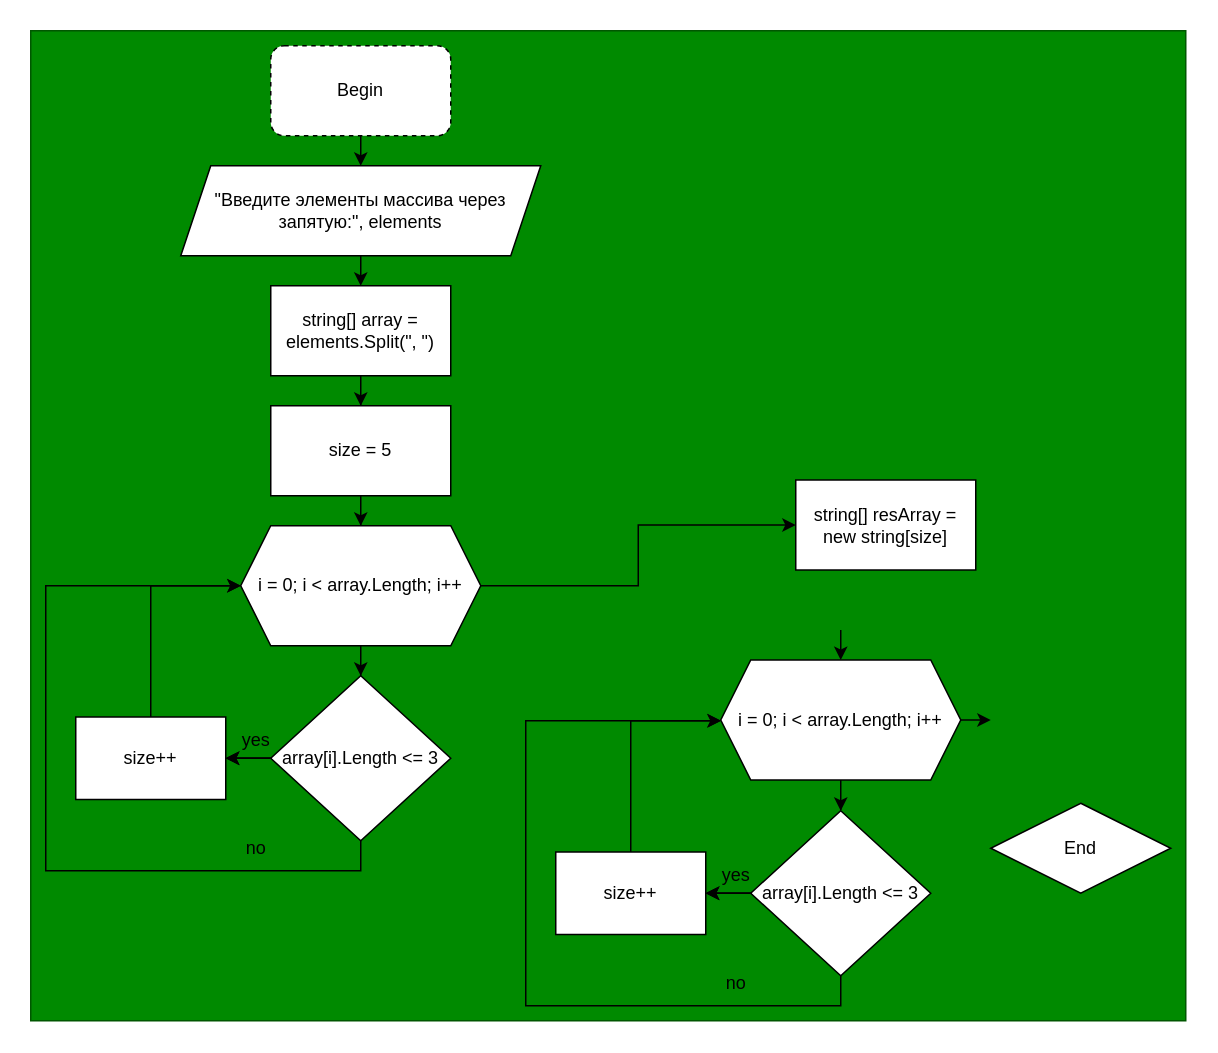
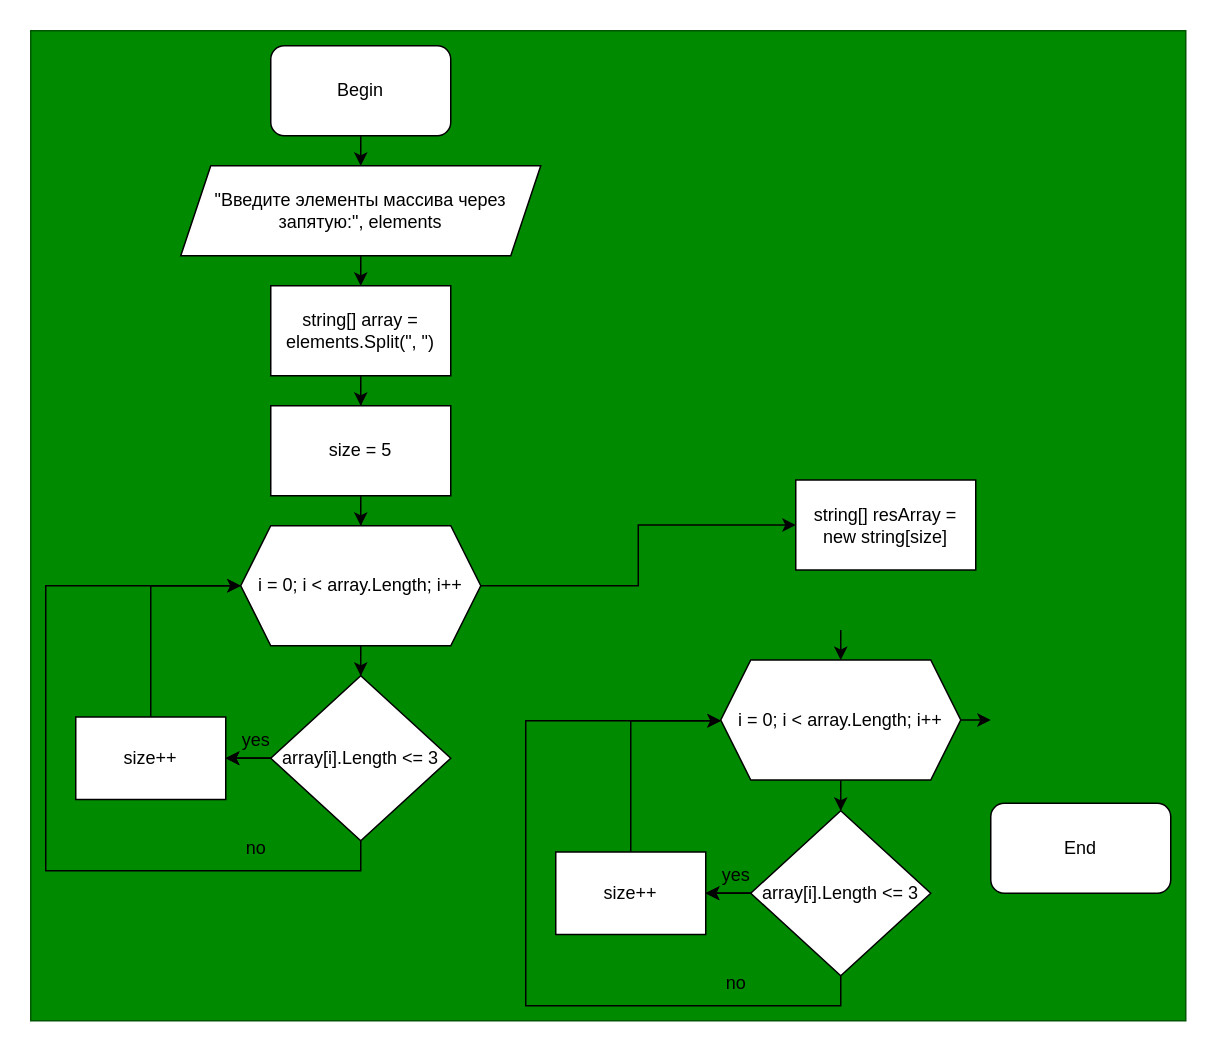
(361, 91) -> (361, 91)
(1081, 848) -> (1081, 848)
